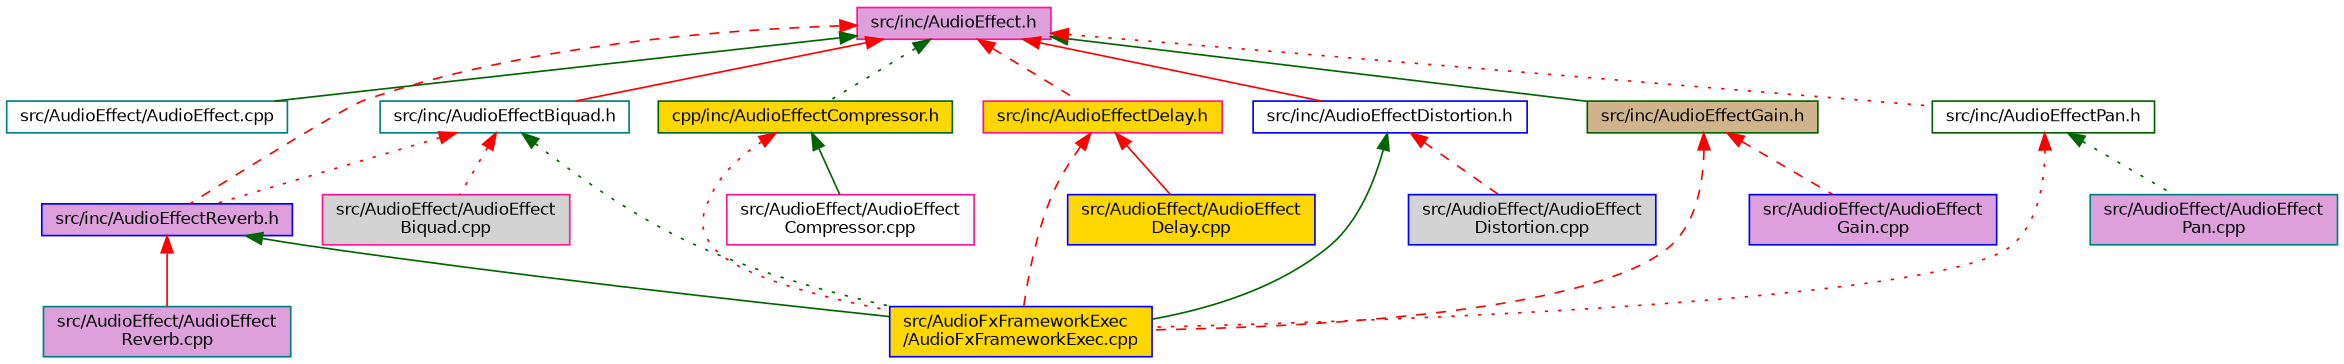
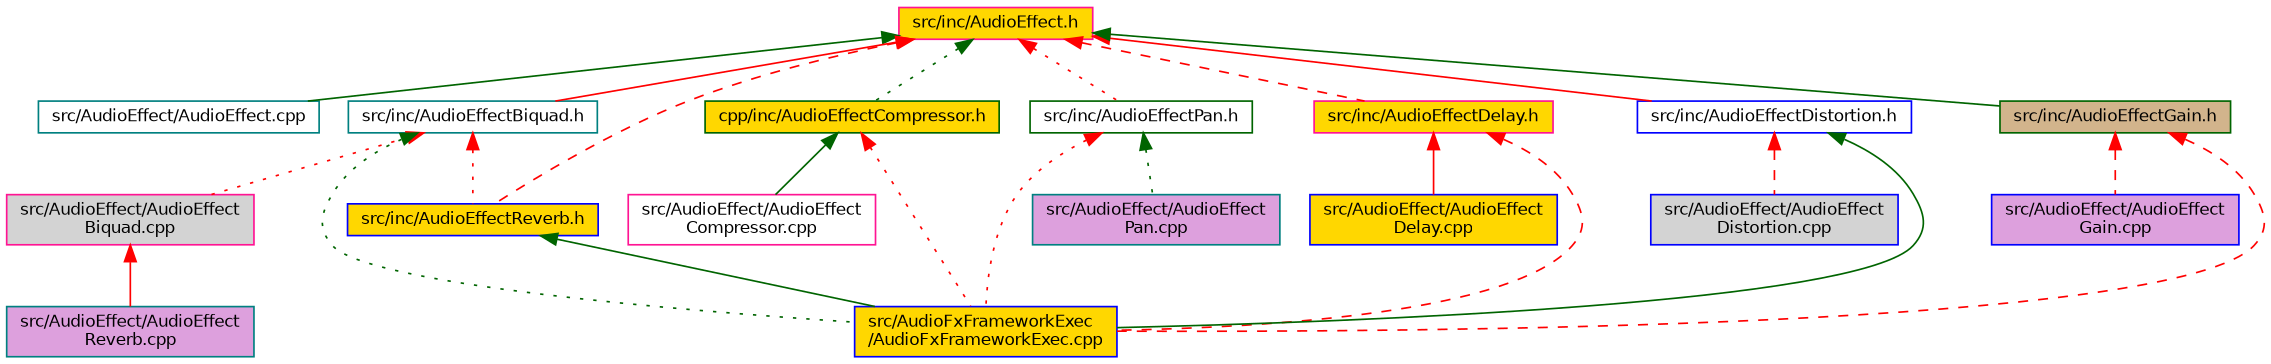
(954, 23) -> (996, 23)
(167, 220) -> (473, 220)
(167, 280) -> (130, 284)
